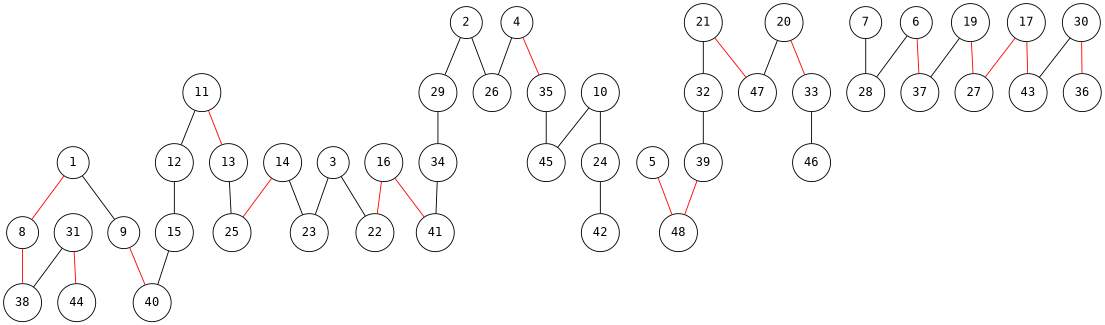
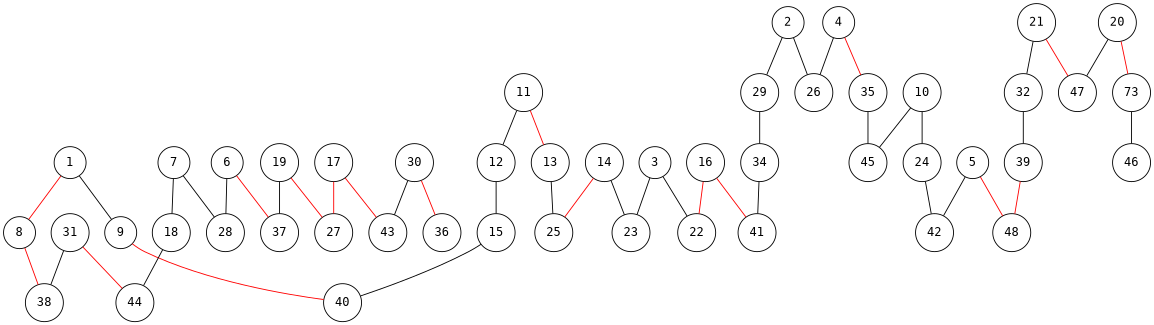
(812, 93) -> (1132, 93)
none -> (954, 196)
none -> (171, 233)
